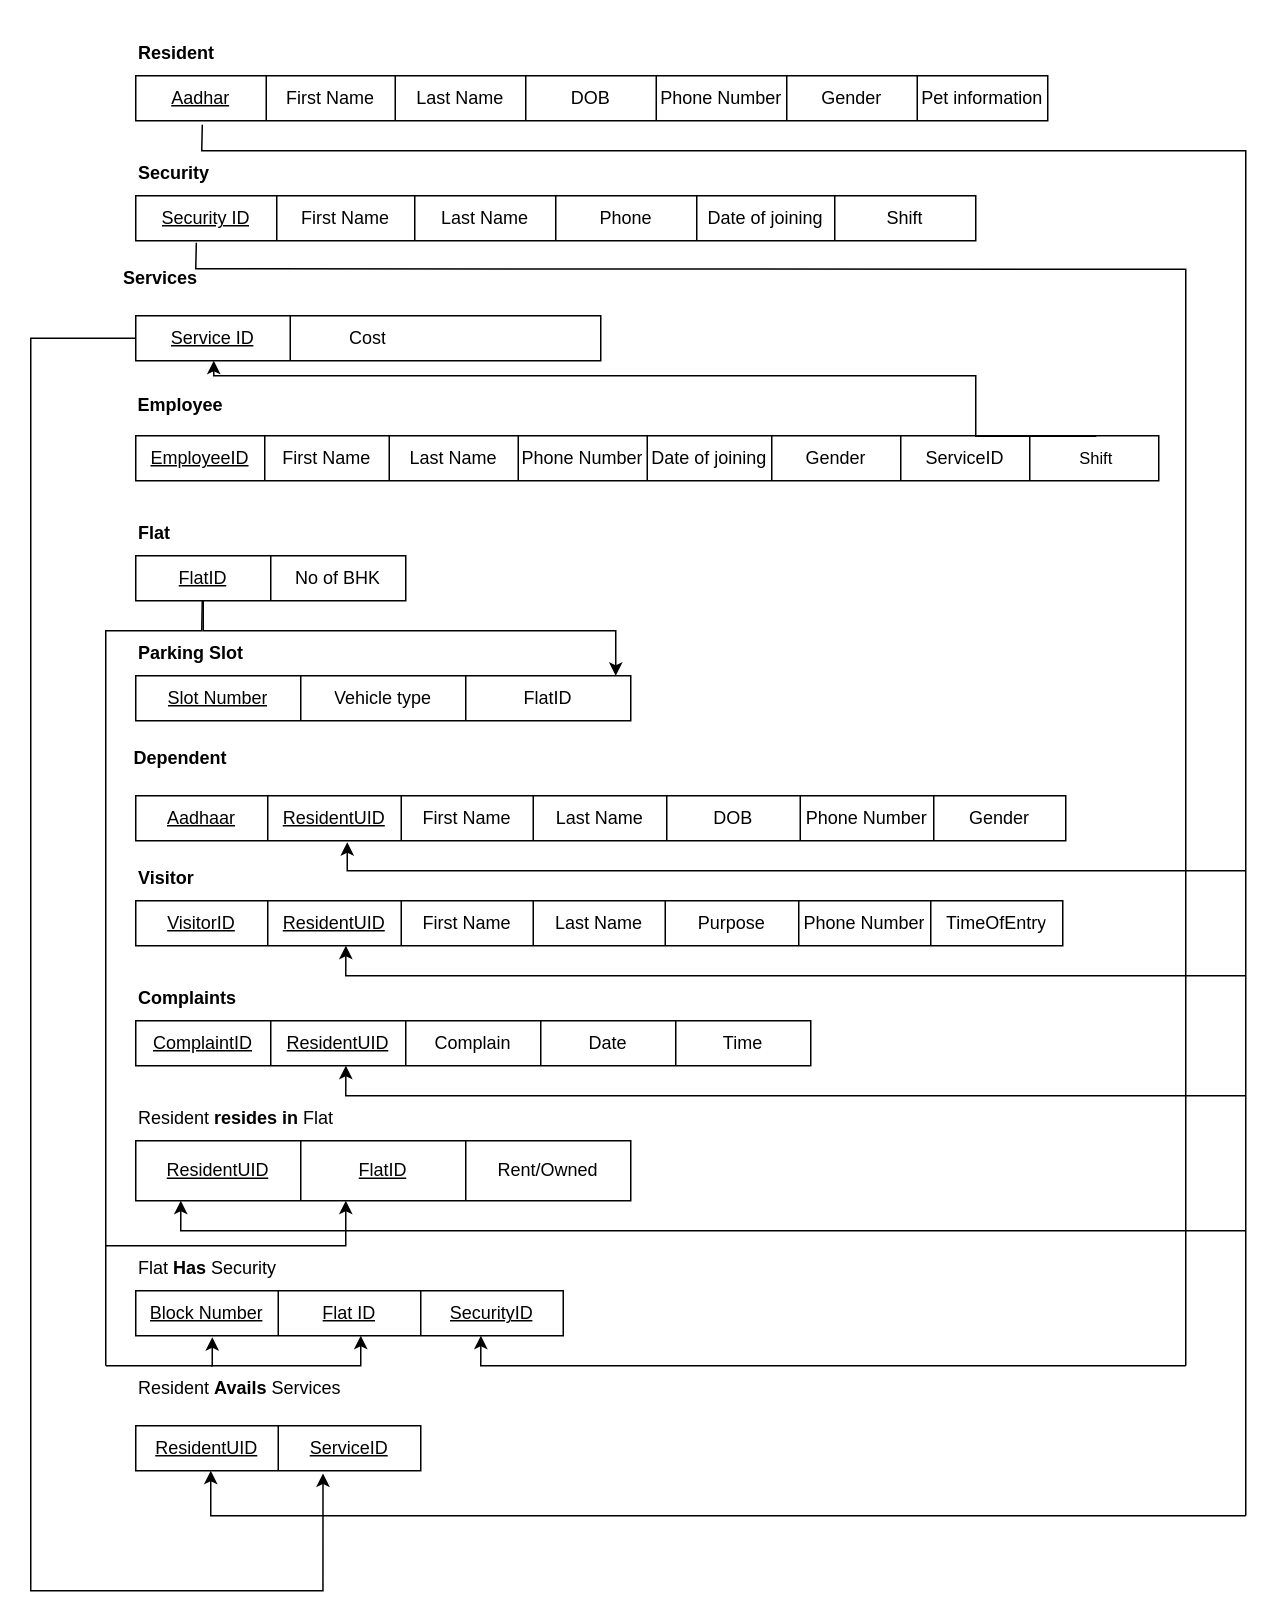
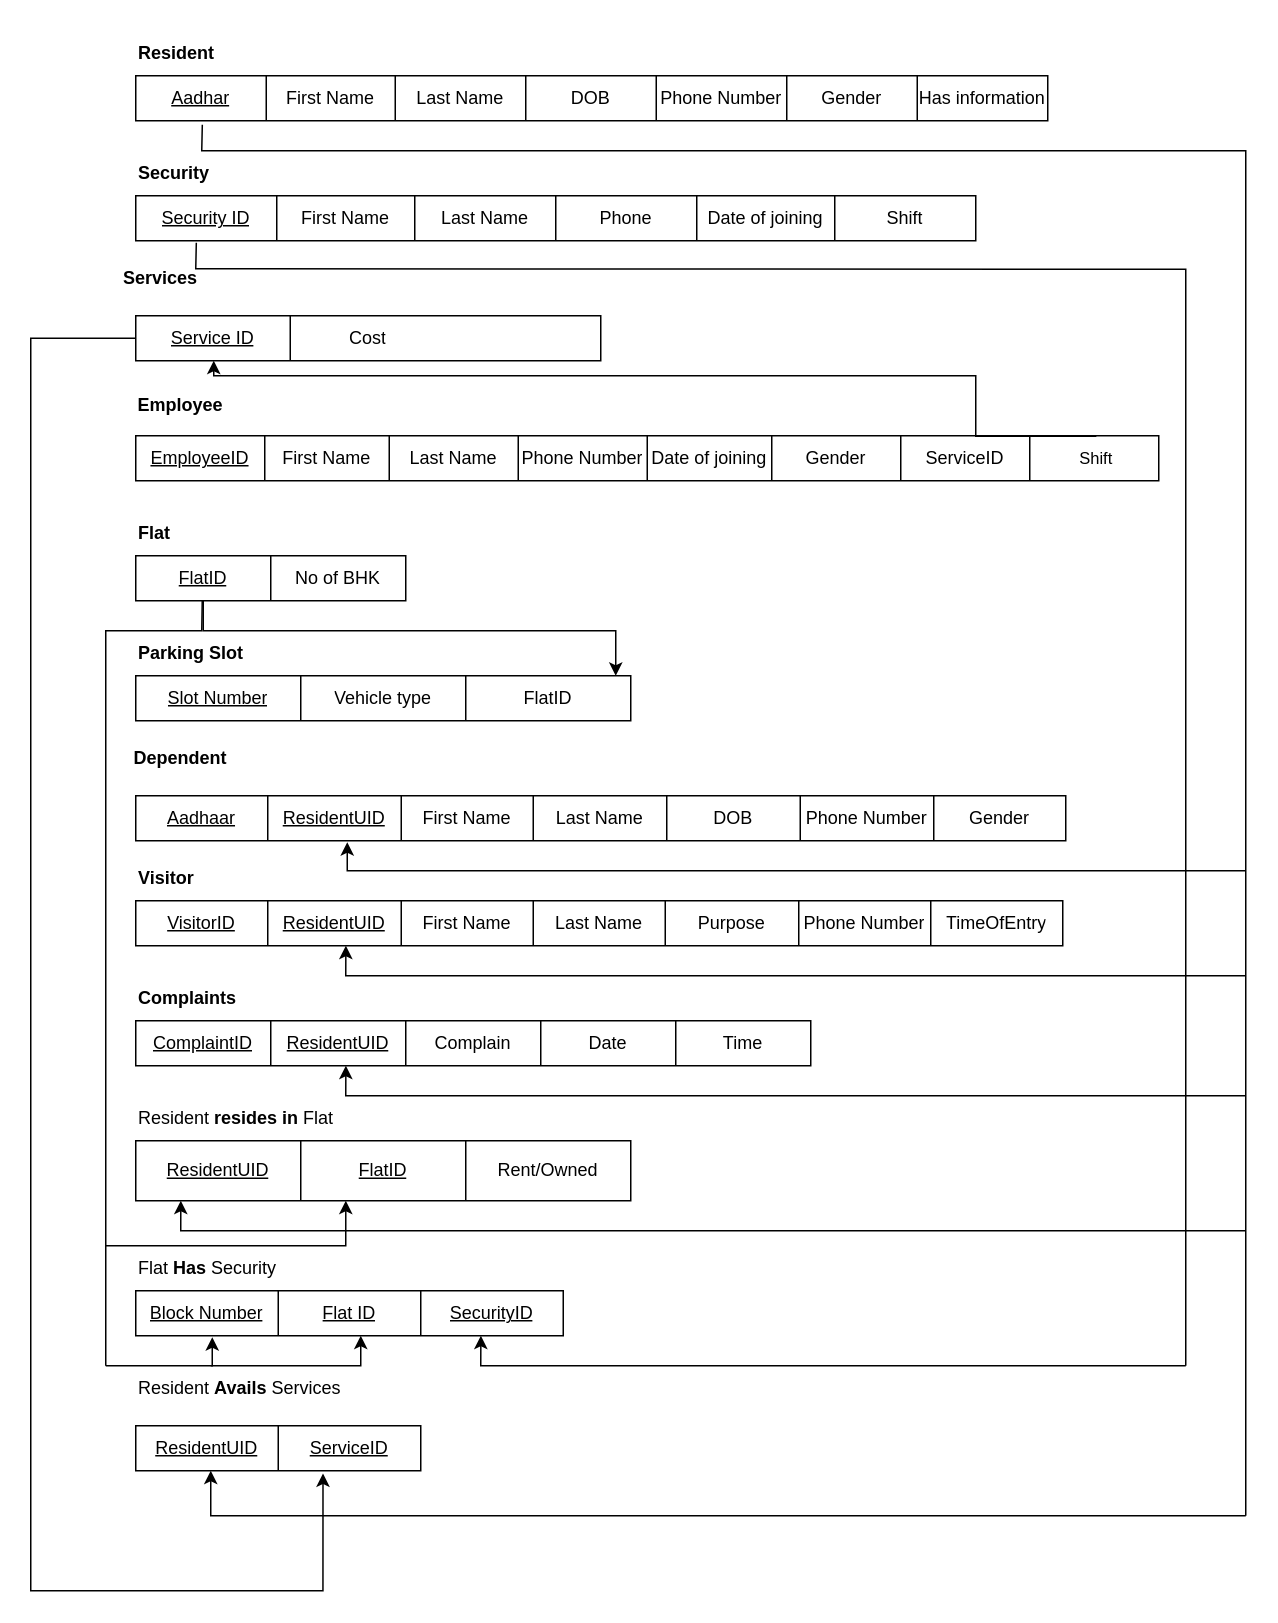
(983, 98) -> (983, 98)
